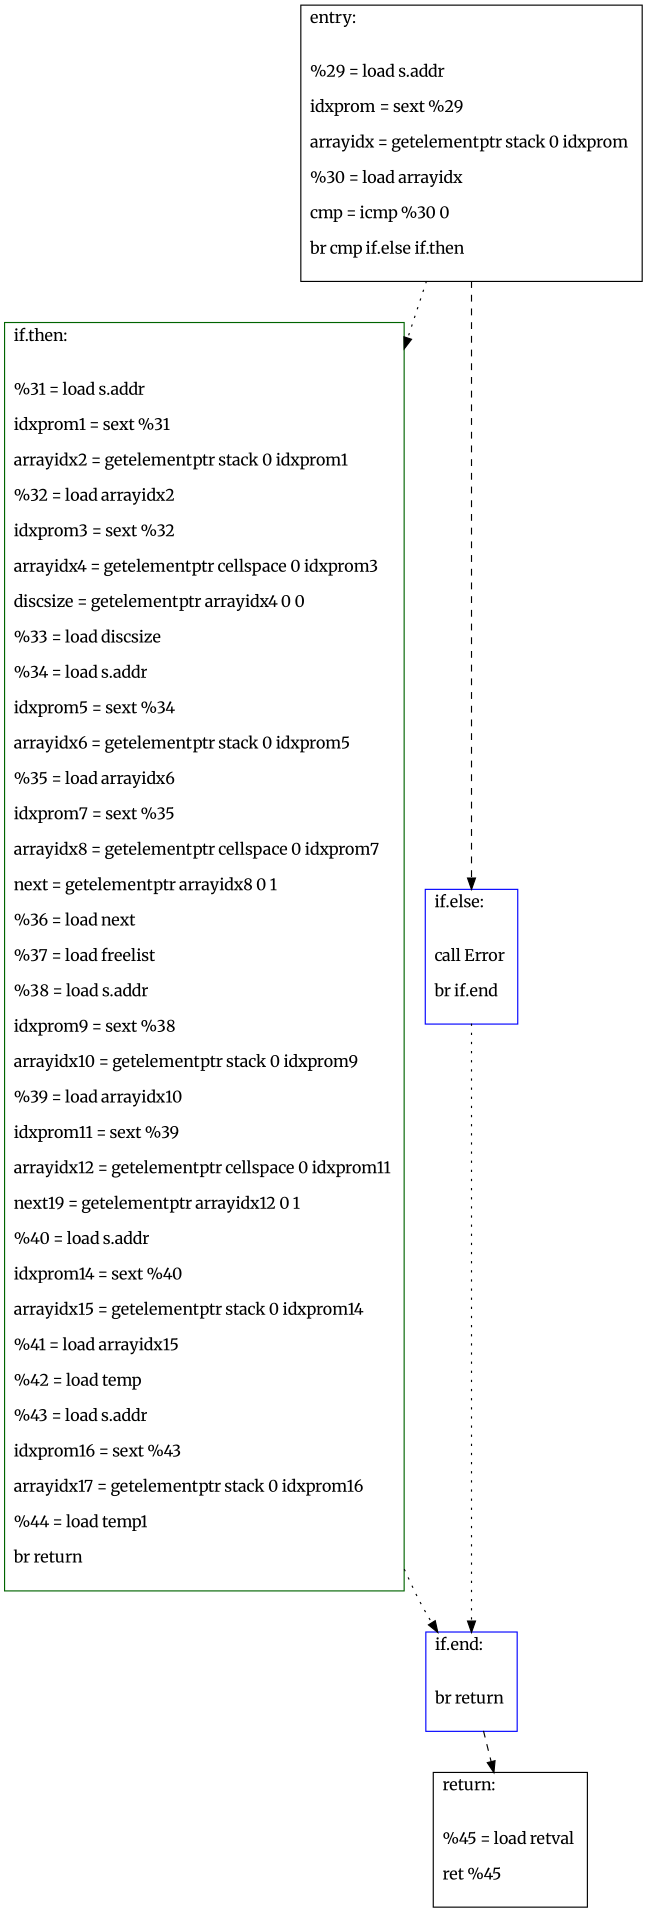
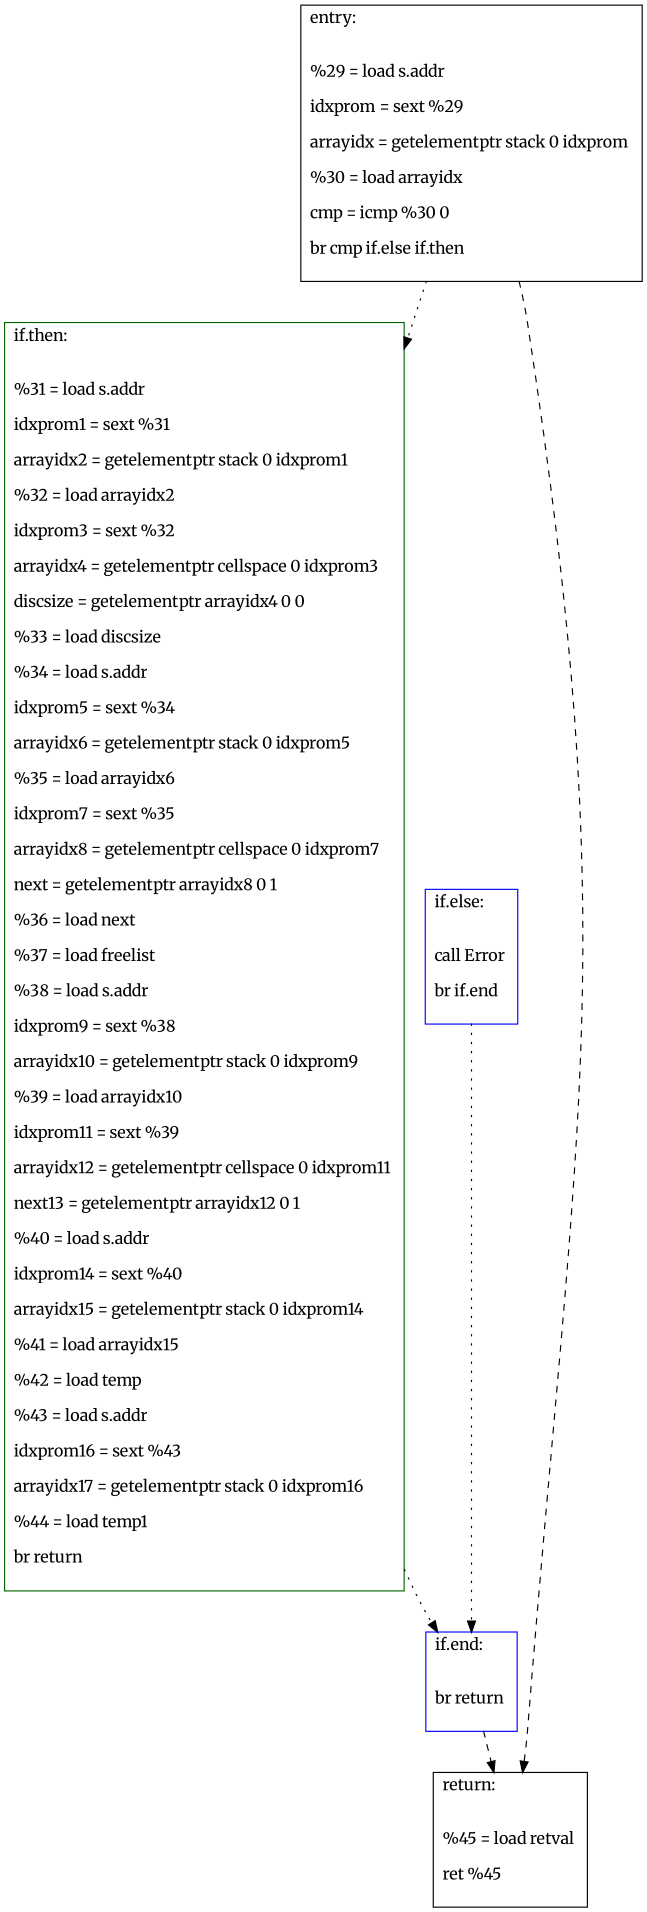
(472, 579) -> (582, 1020)
(159, 1204) -> (159, 1204)
